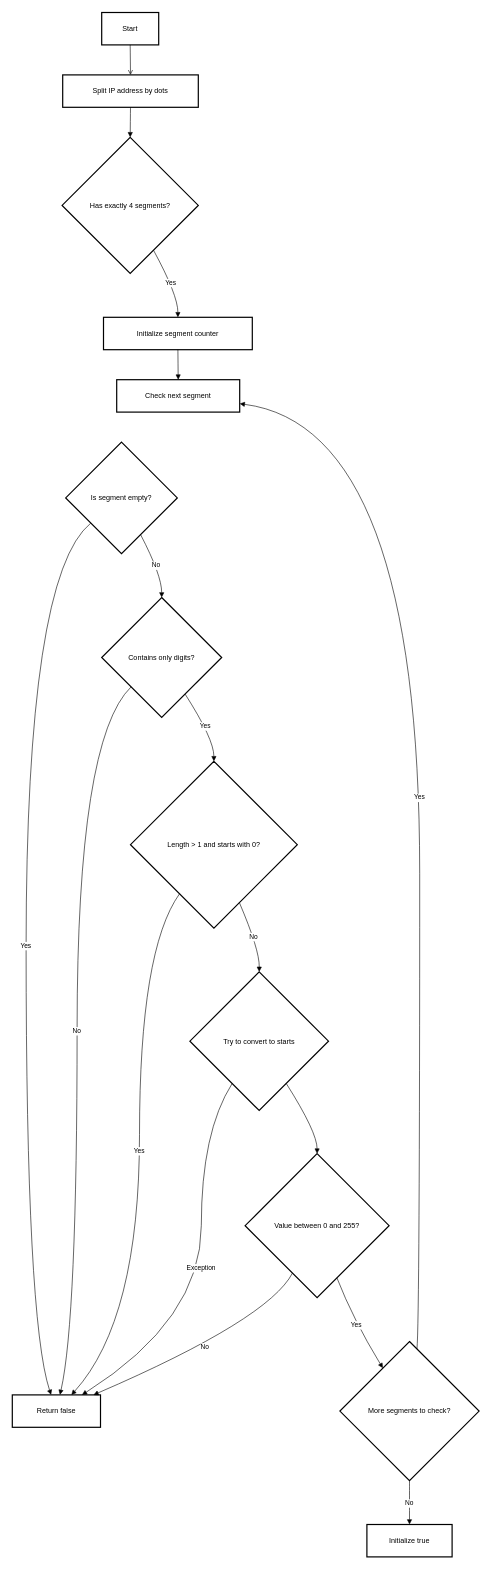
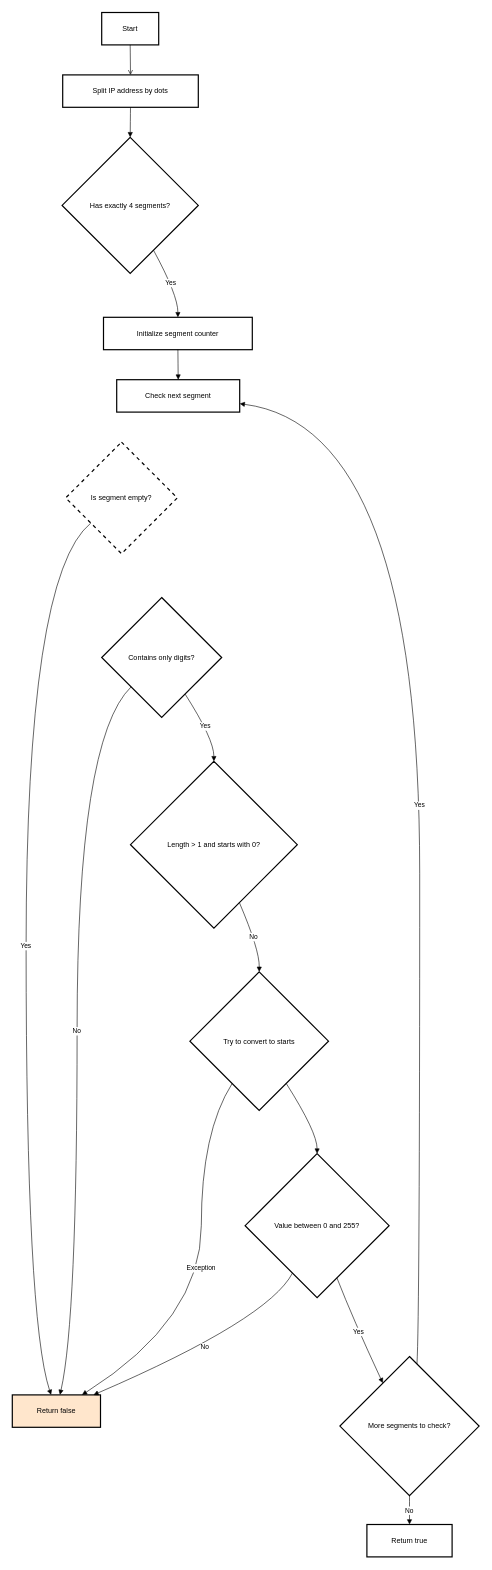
(122, 498) -> (122, 498)
(153, 561) -> none
(122, 1295) -> none
(56, 1411) -> (56, 1411)
(410, 1411) -> (410, 1426)
(410, 1541) -> (410, 1541)
